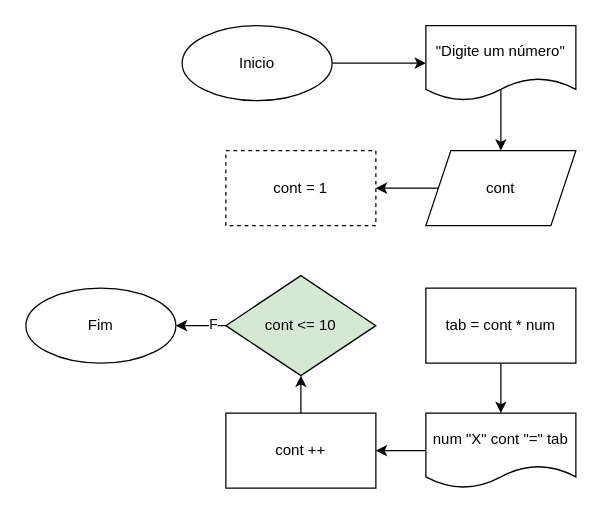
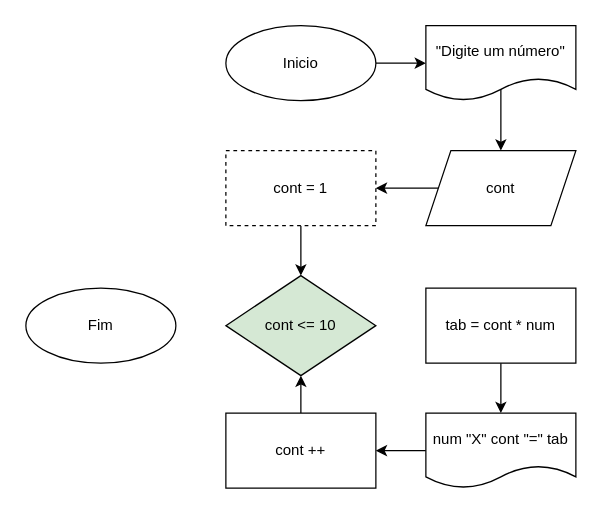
(257, 63) -> (301, 63)
none -> (301, 247)
(205, 326) -> none
